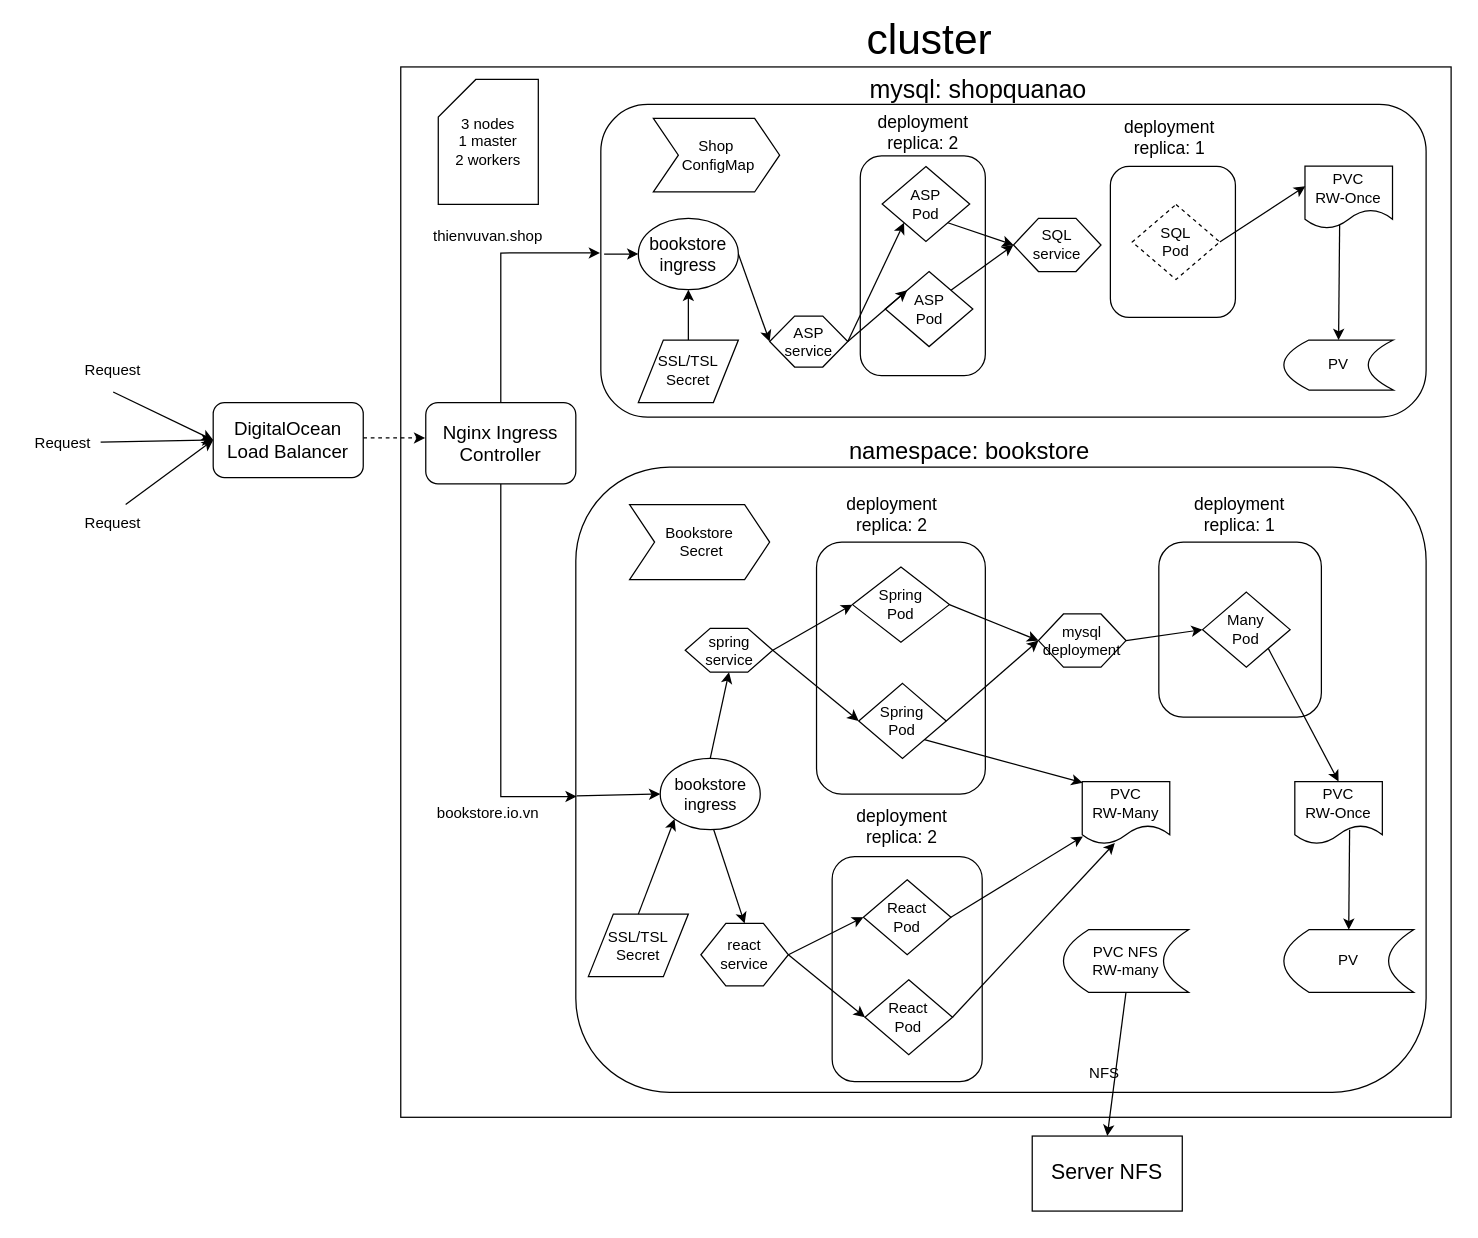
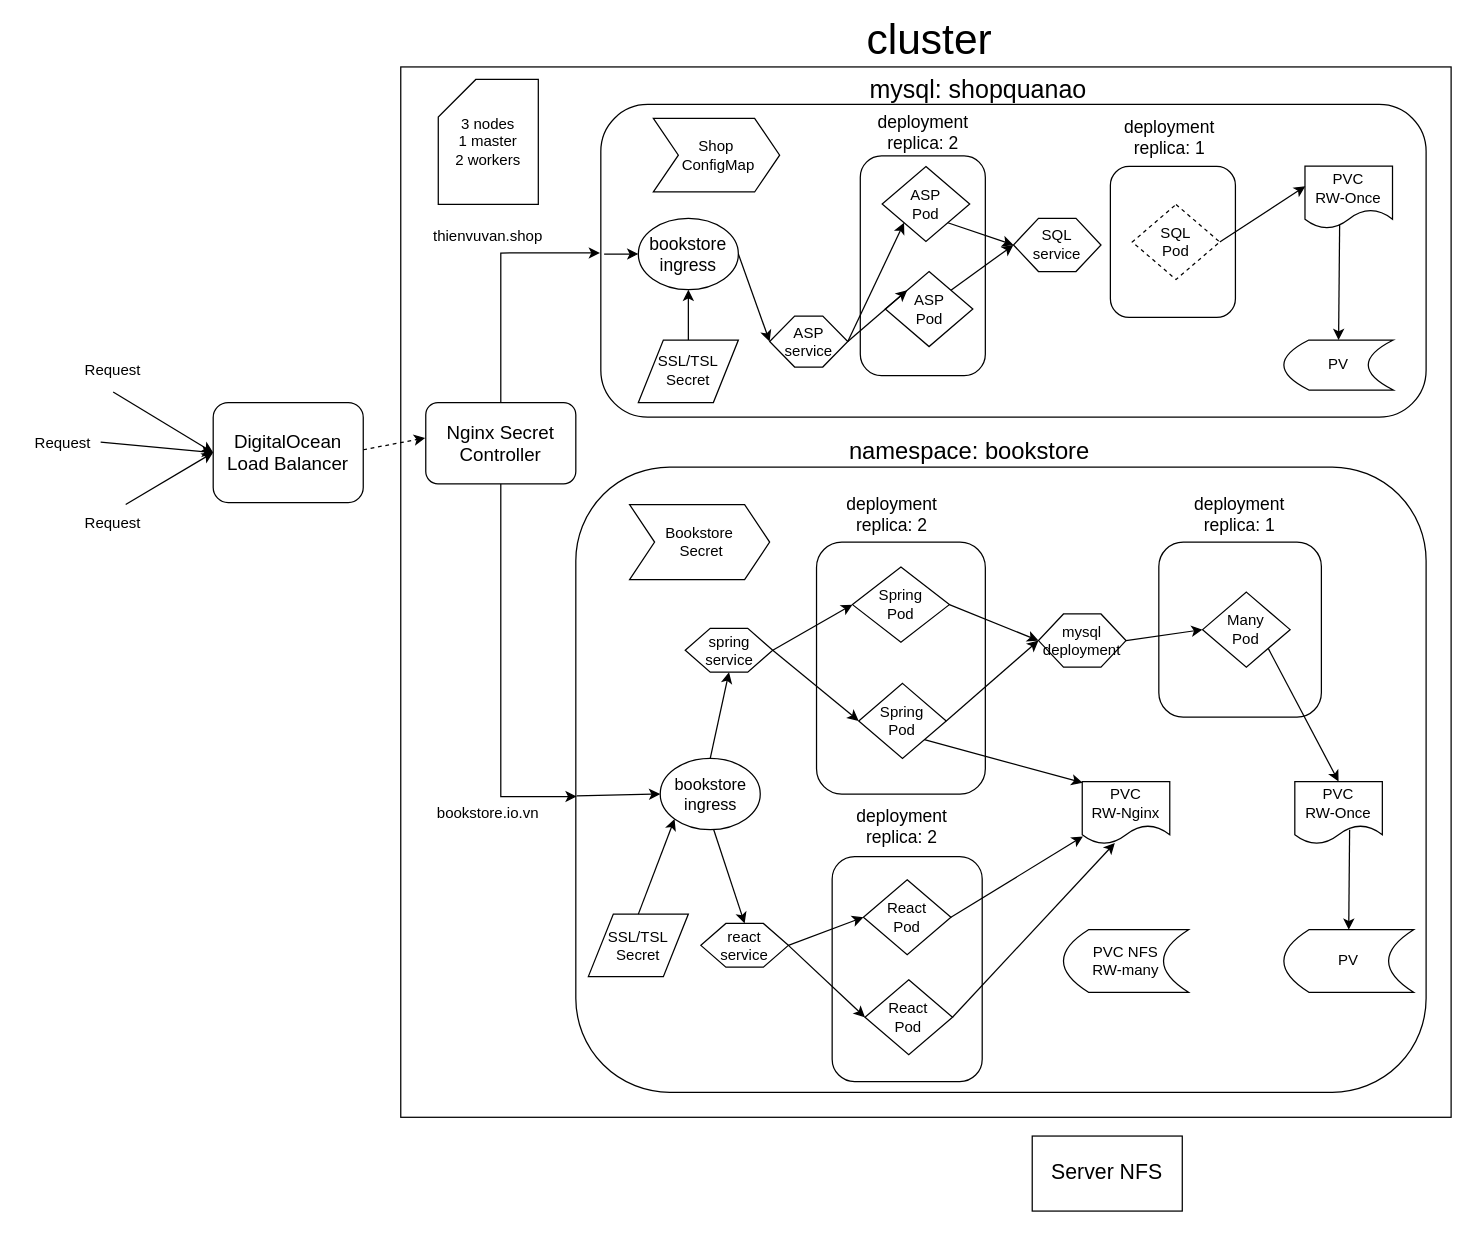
(288, 440) -> (288, 452)
(501, 443) -> (501, 443)
(1126, 803) -> (1126, 803)
(744, 954) -> (744, 945)
(1117, 1059) -> none
(1104, 1073) -> none
